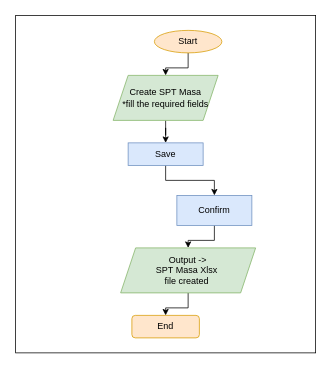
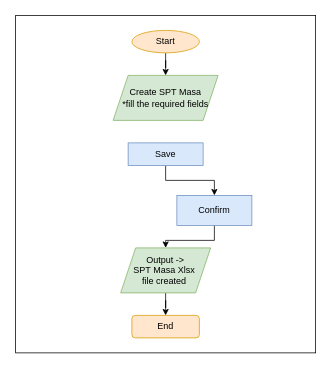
(188, 42) -> (165, 42)
(165, 134) -> none
(188, 270) -> (165, 270)
